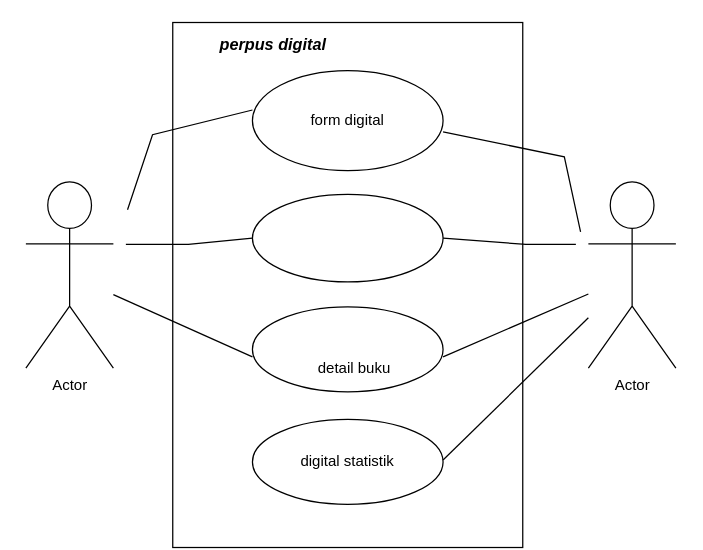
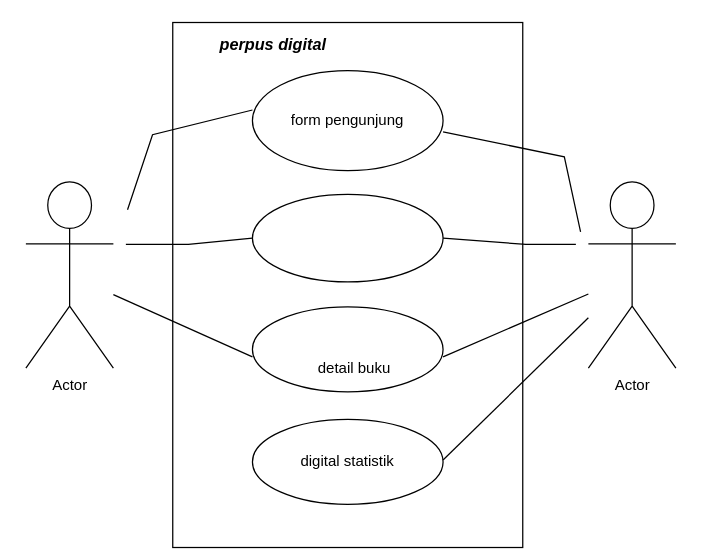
(348, 121) -> (348, 121)
